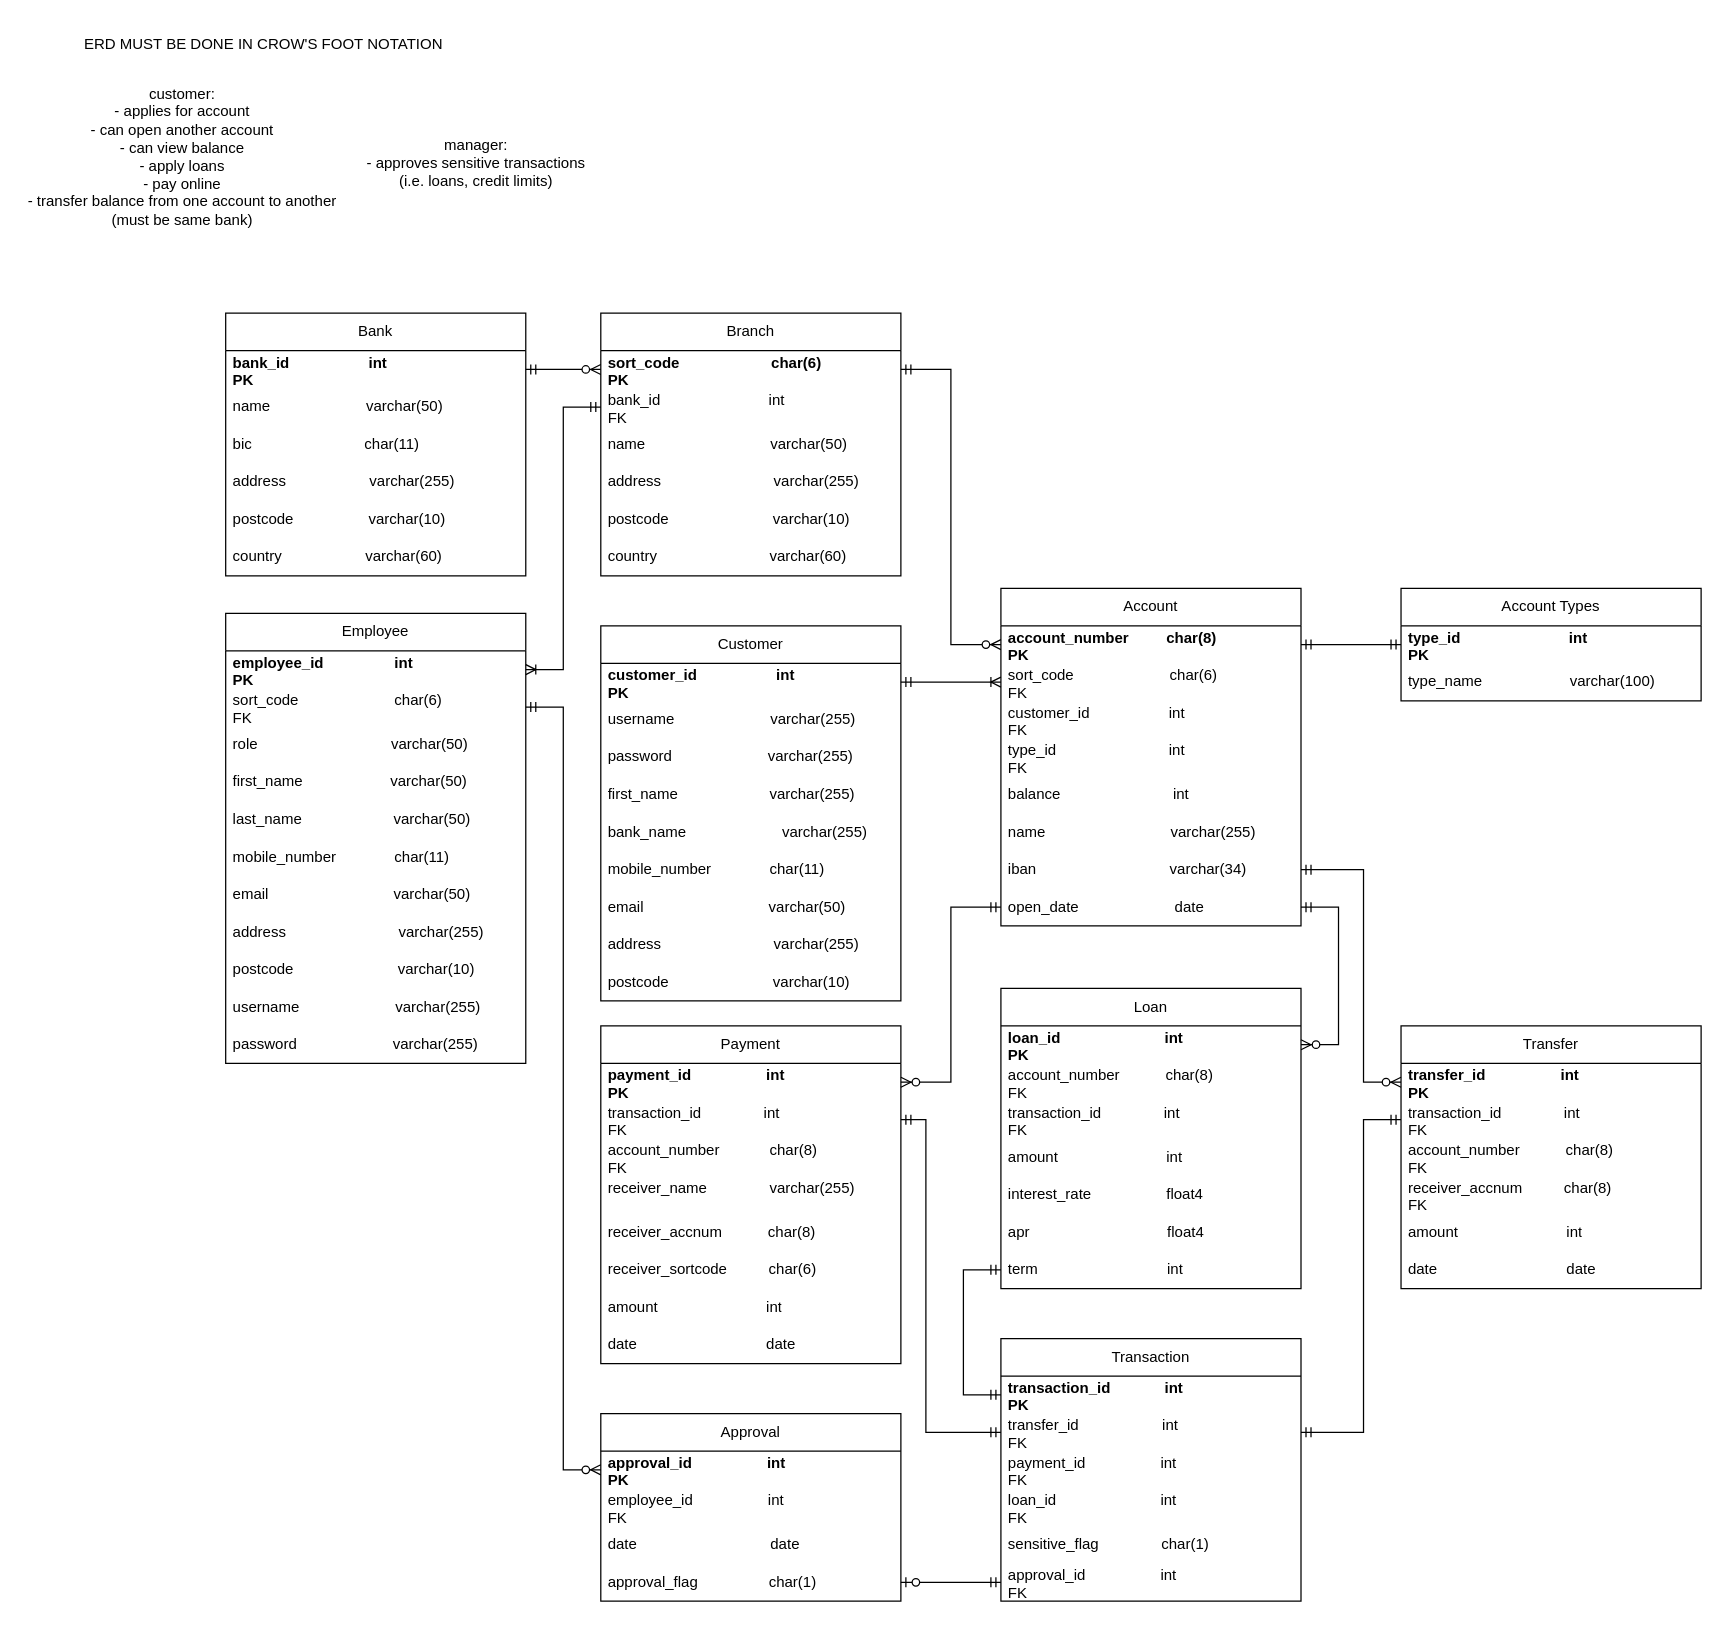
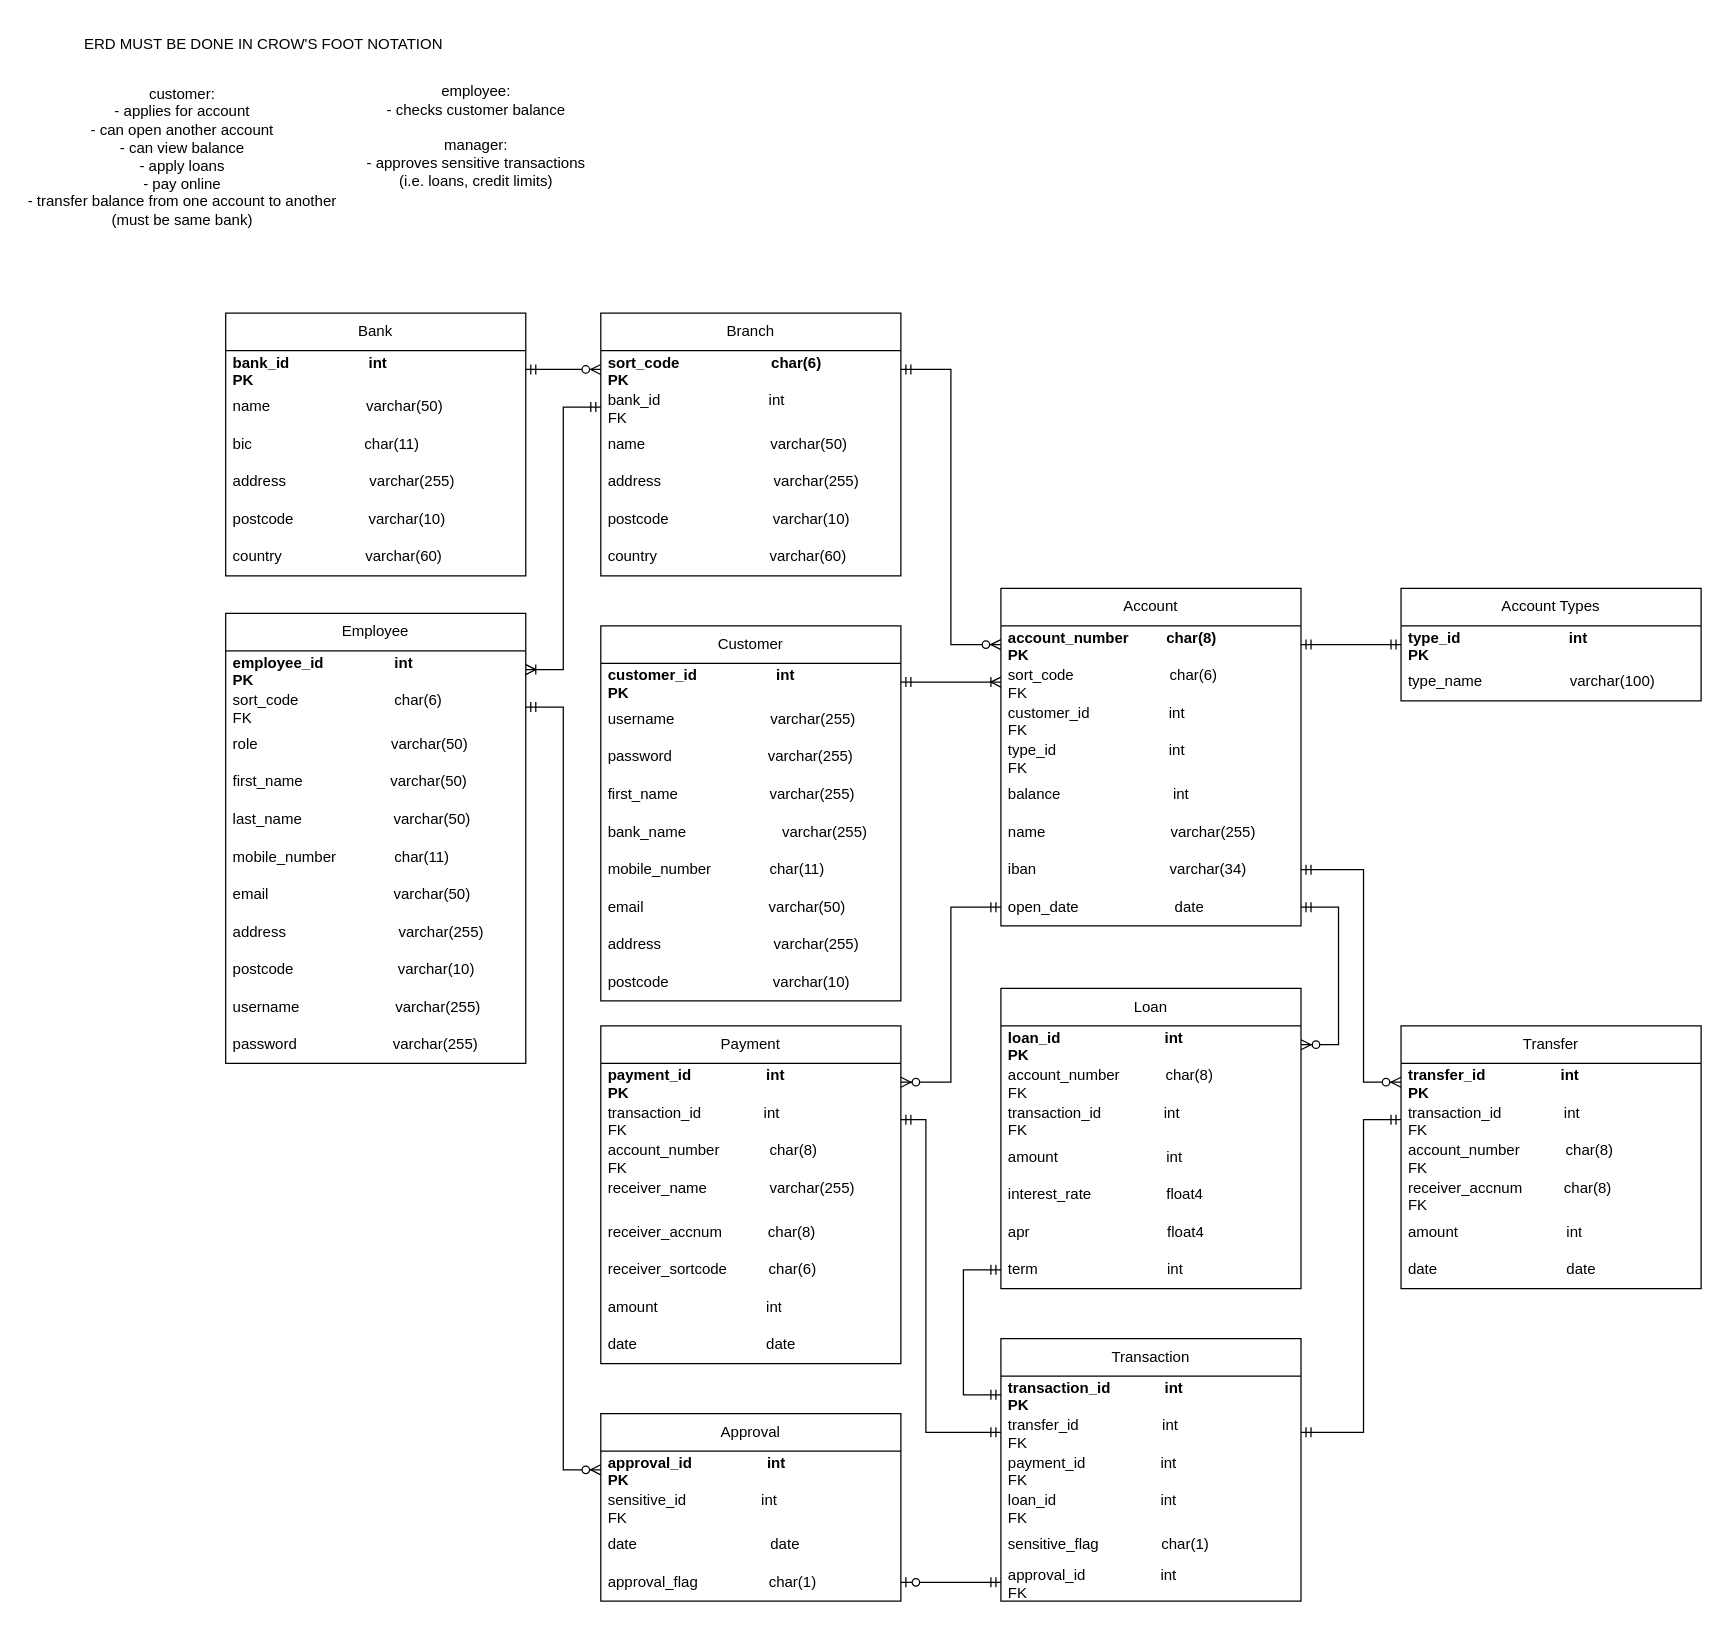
none -> (476, 101)
(752, 1507) -> (752, 1507)
